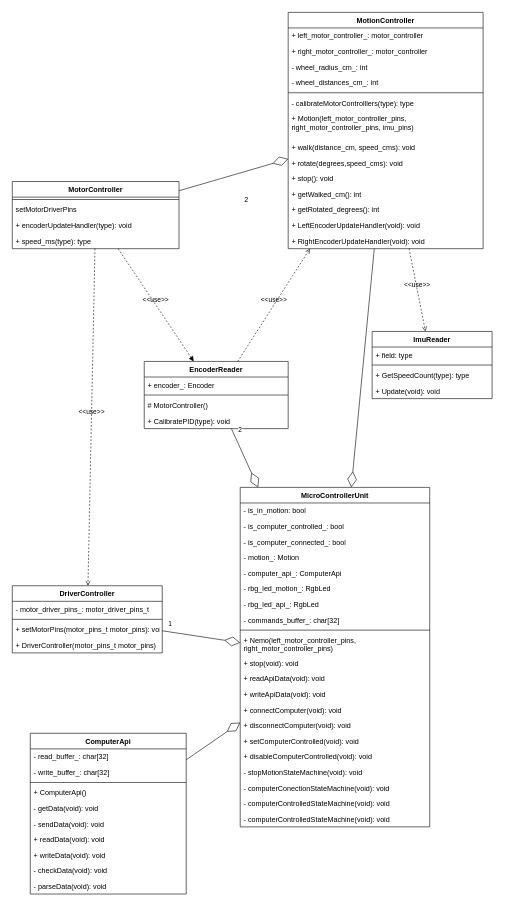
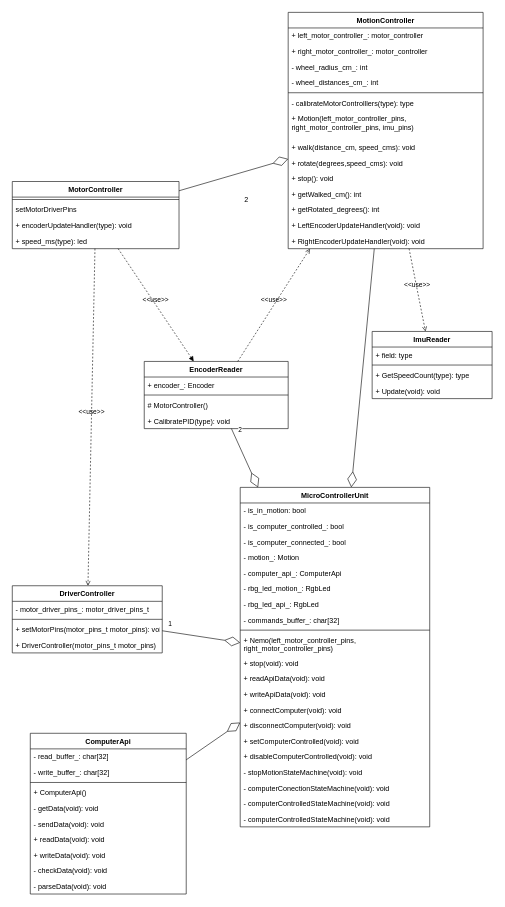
(57, 241) -> (54, 241)
